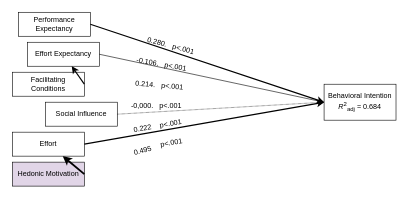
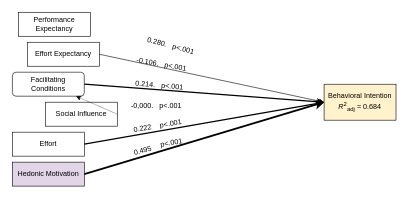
(203, 62) -> none
(80, 78) -> (198, 93)
(48, 84) -> (48, 84)
(360, 102) -> (360, 102)
(308, 103) -> (80, 98)
(76, 167) -> (200, 139)
